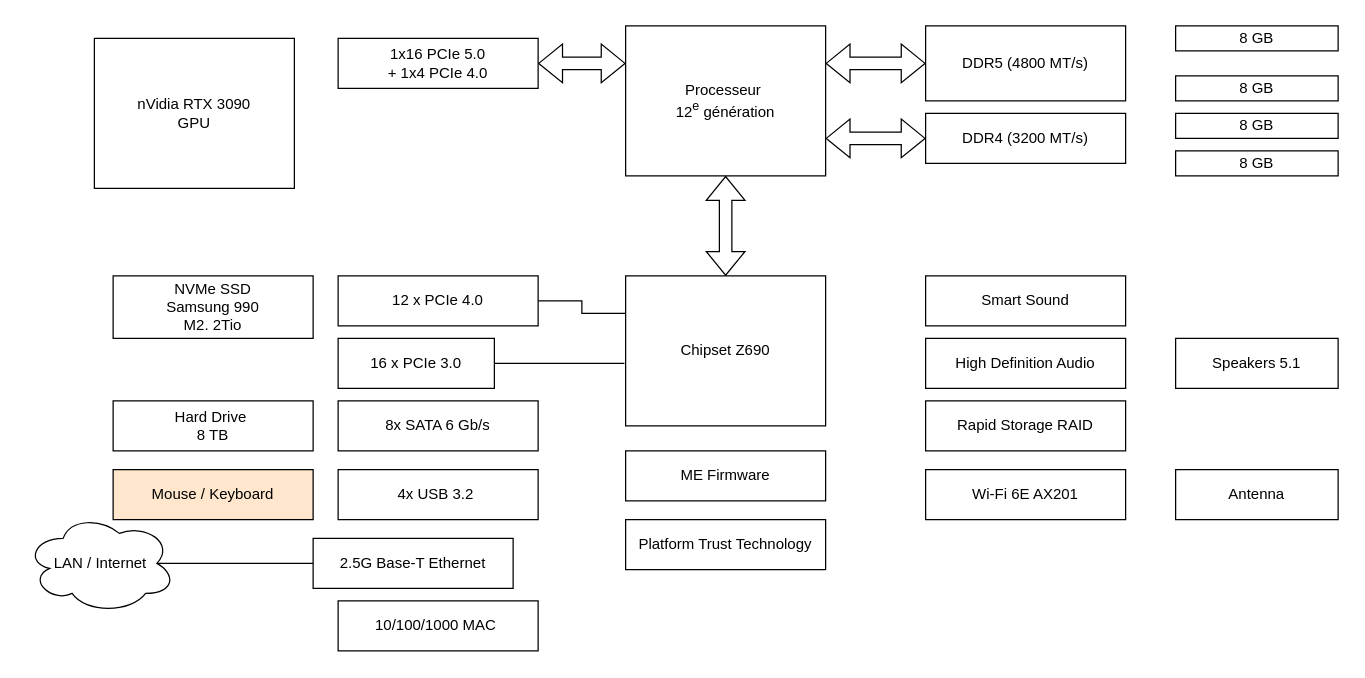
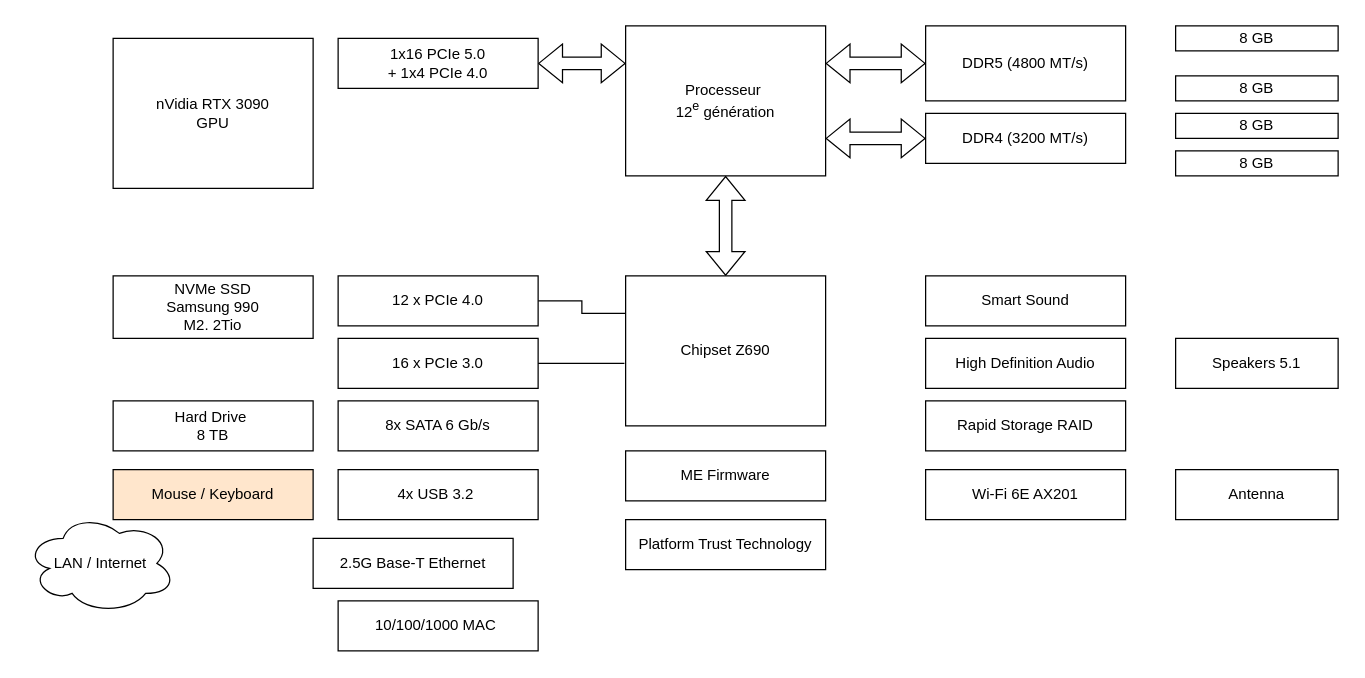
(194, 113) -> (213, 113)
(416, 363) -> (438, 363)
(235, 563) -> none
